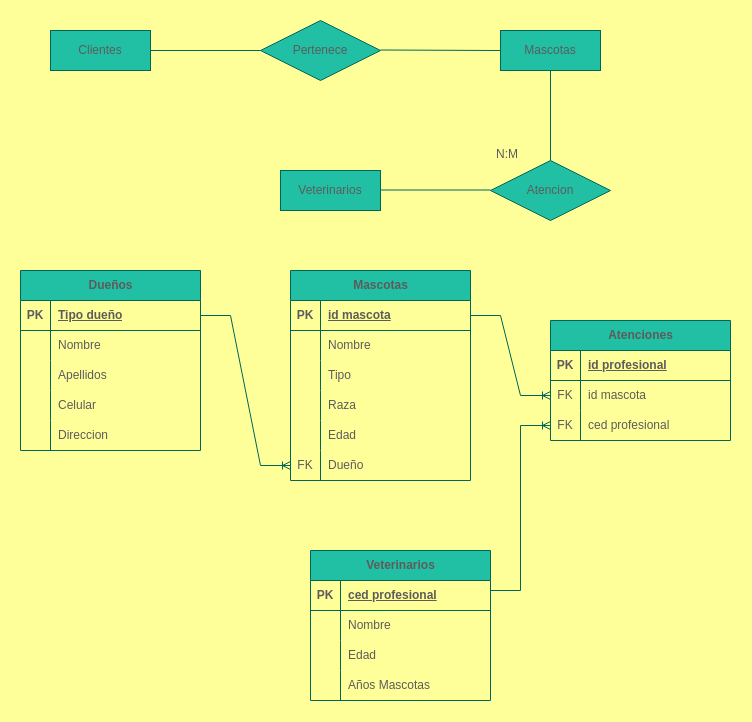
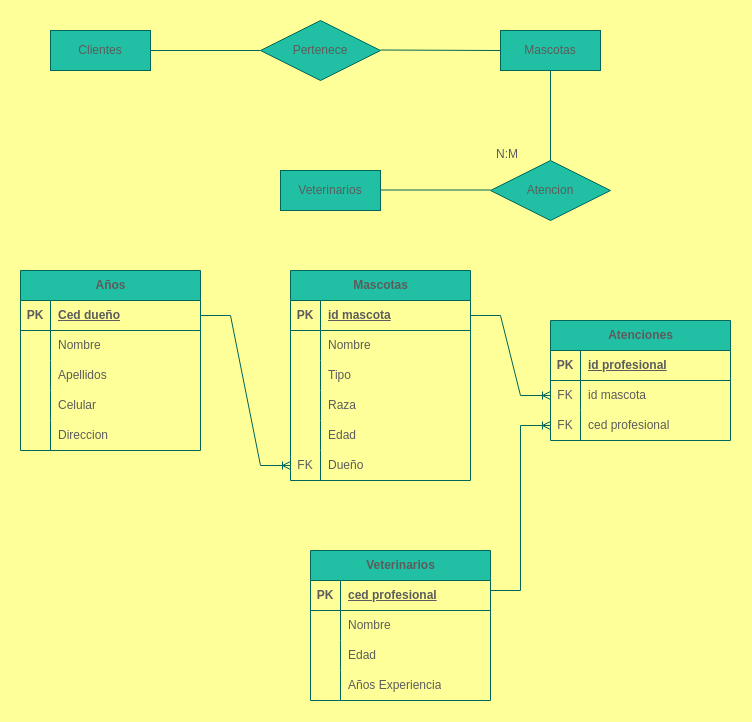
(111, 286) -> (111, 286)
(89, 316) -> (87, 316)
(391, 686) -> (398, 686)
